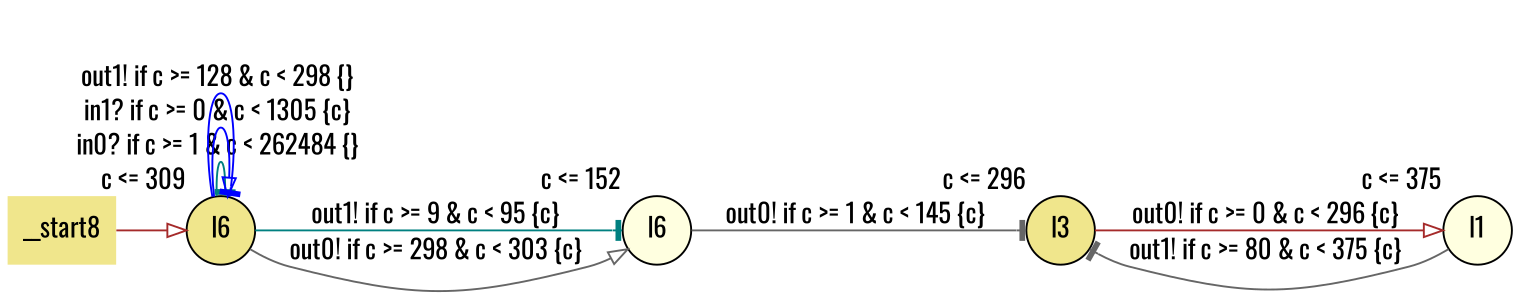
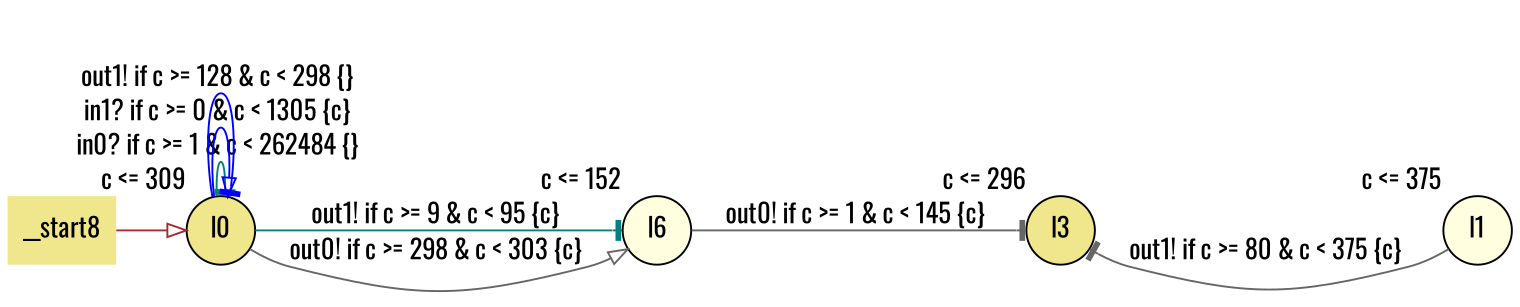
(221, 230) -> (221, 230)
(1259, 230) -> none
